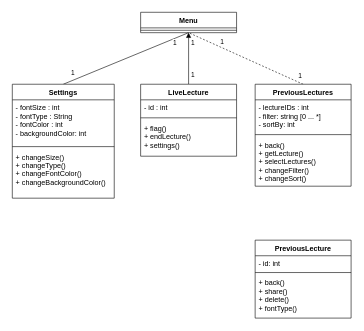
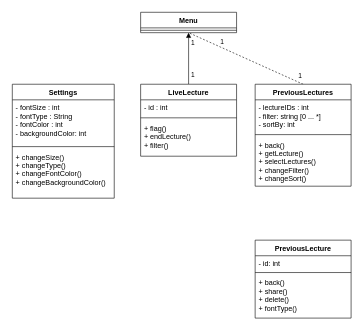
(125, 59) -> none
(158, 128) -> (158, 128)
